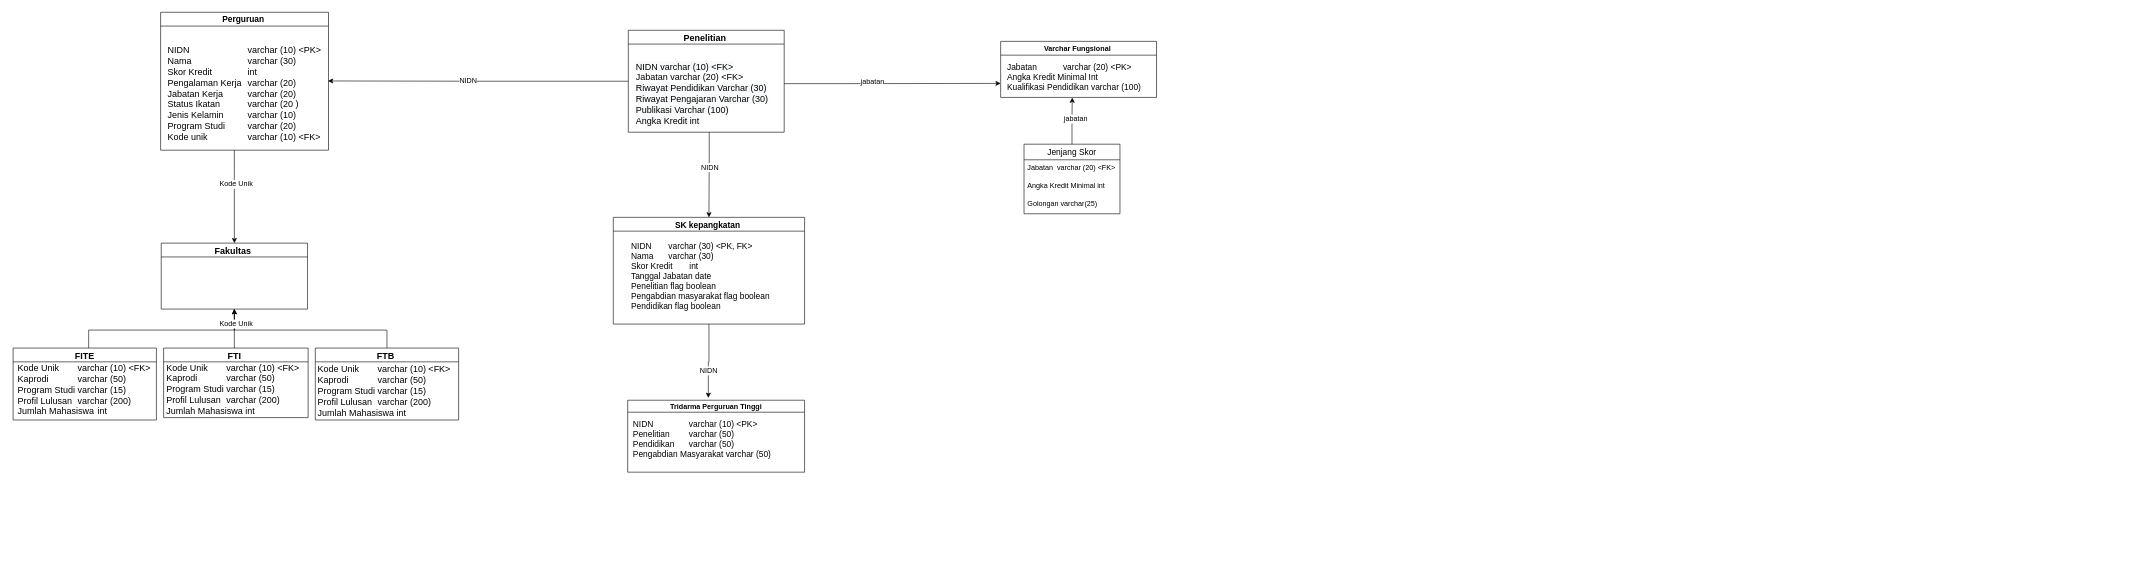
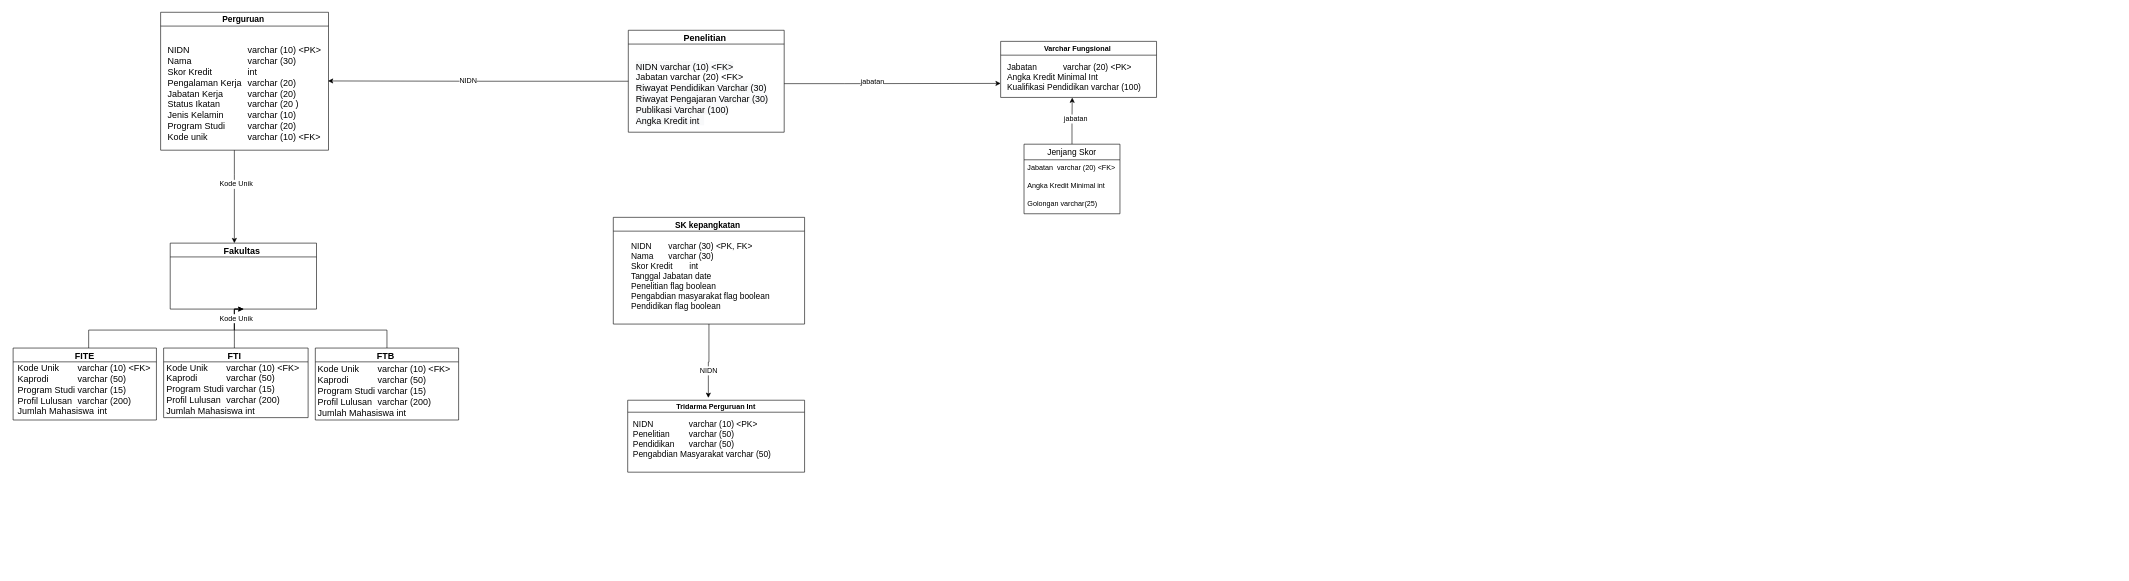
(709, 167) -> none
(234, 276) -> (243, 276)
(716, 407) -> (716, 407)
